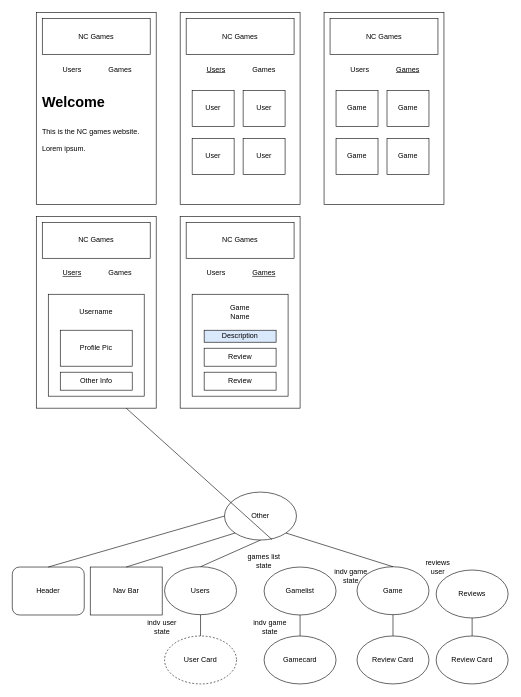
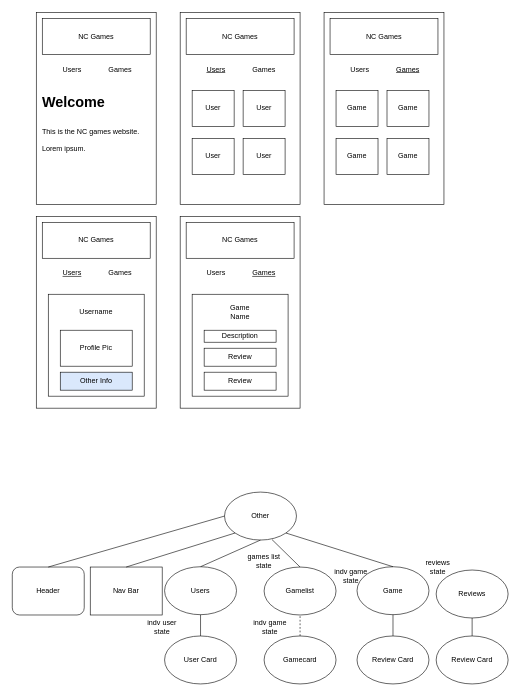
(240, 336) -> (240, 336)
(96, 381) -> (96, 381)
(199, 473) -> (286, 553)
(438, 567) -> (438, 567)
(300, 625) -> (300, 625)
(201, 660) -> (201, 660)
